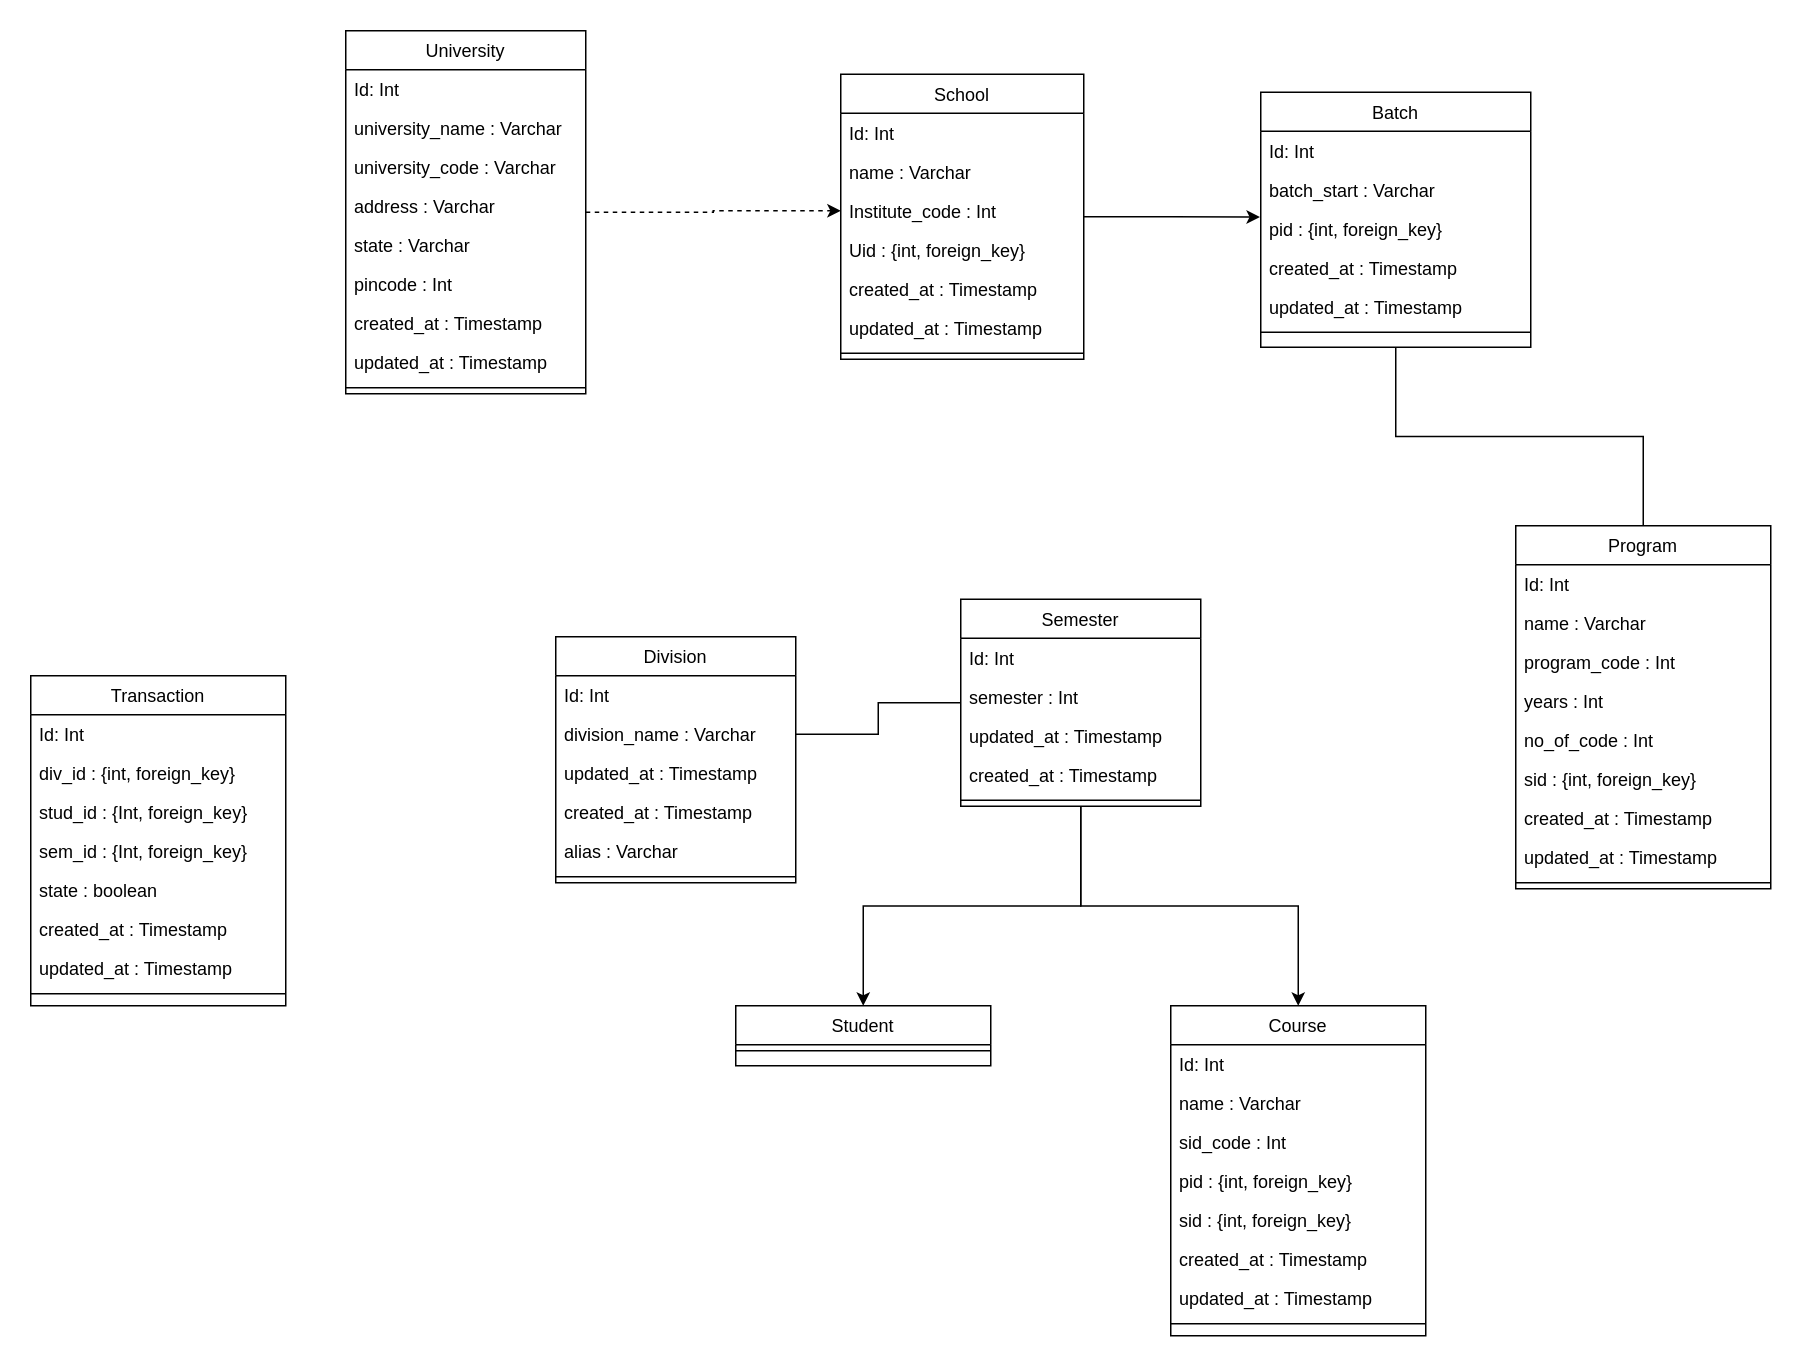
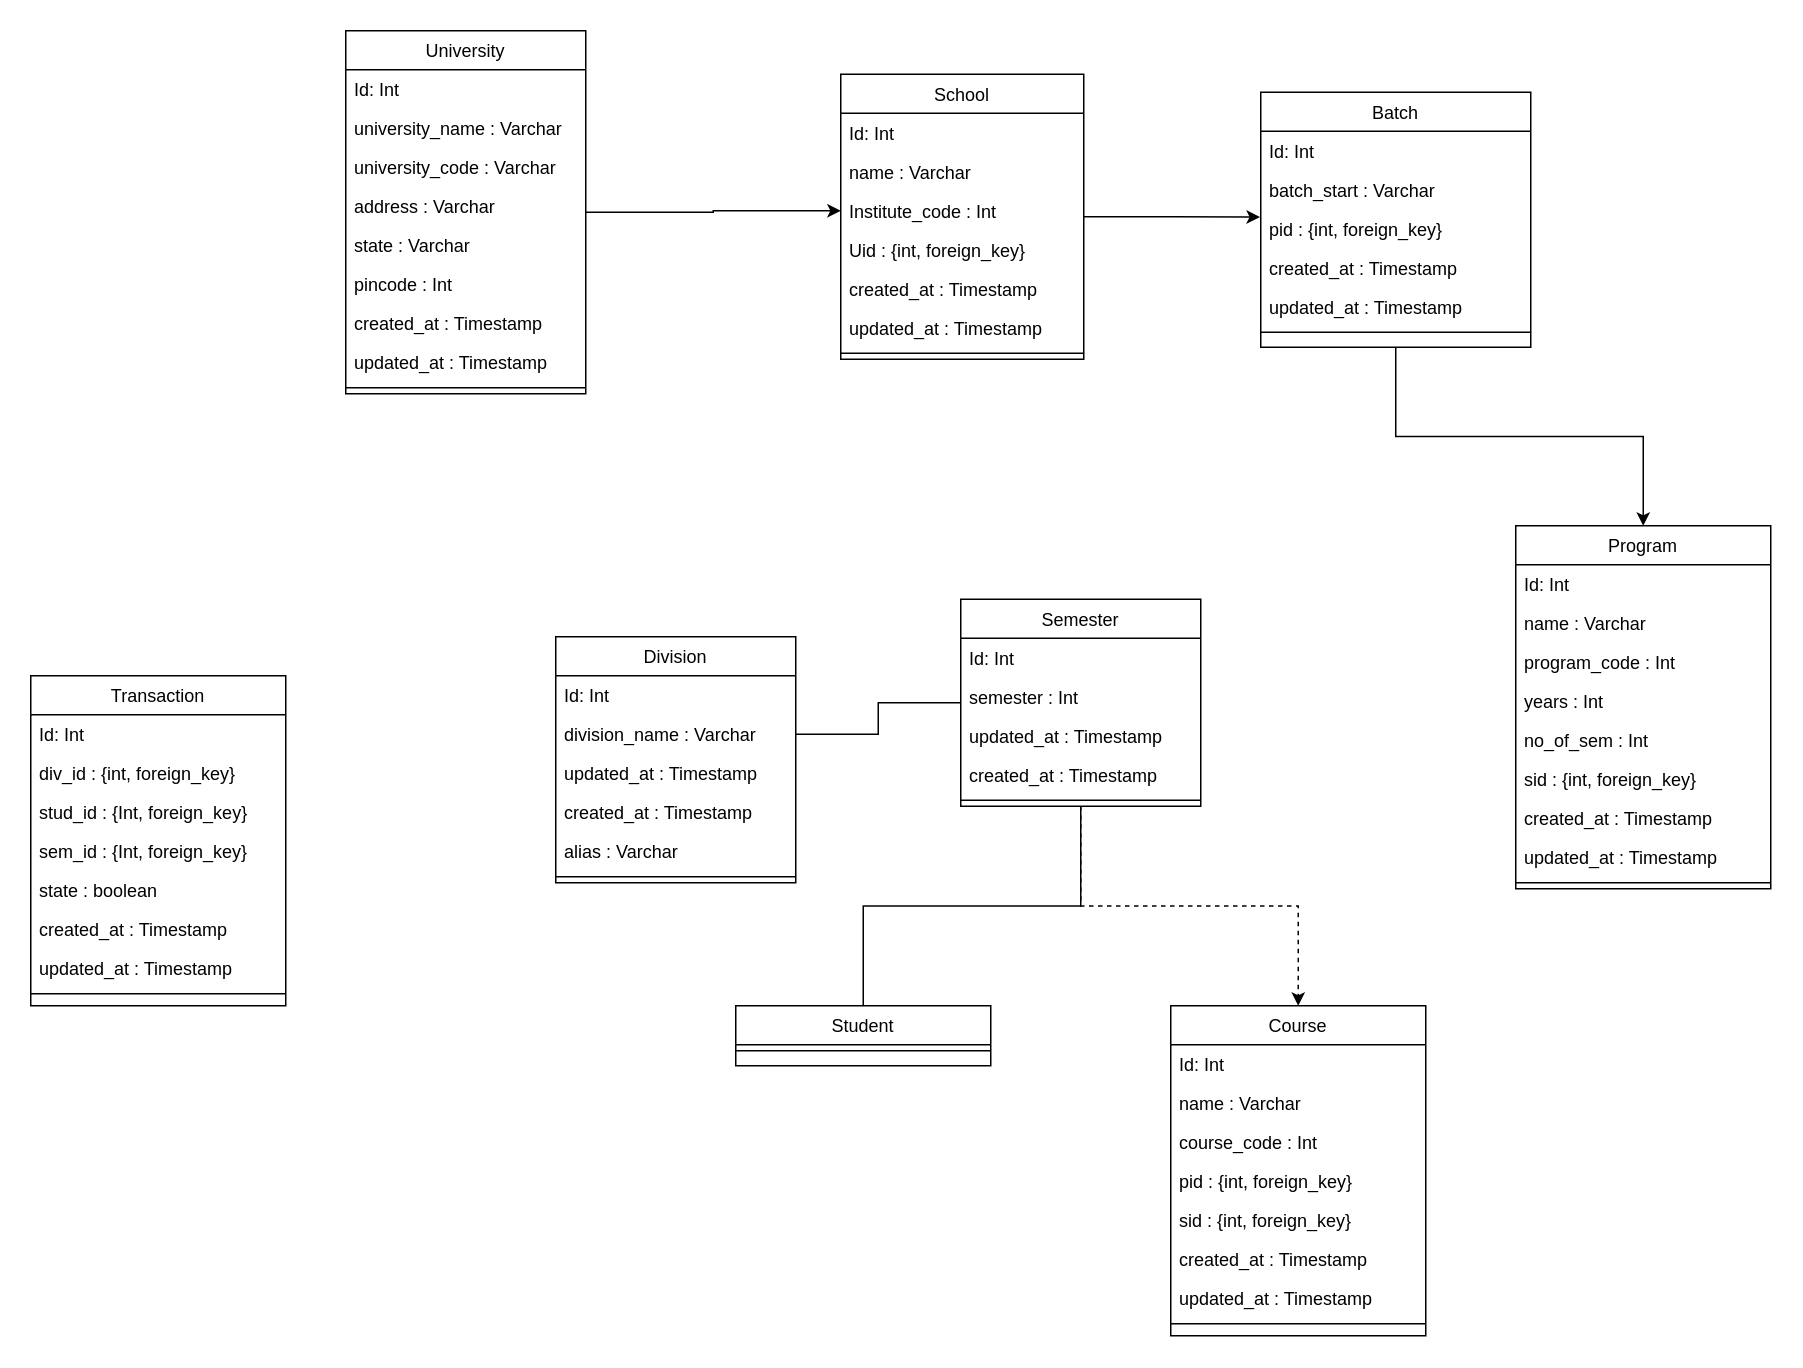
(708, 212) -> (708, 212)
(1643, 518) -> (1643, 514)
(1598, 741) -> (1593, 741)
(1234, 906) -> (1234, 906)
(863, 994) -> (863, 998)
(1240, 1143) -> (1258, 1143)
